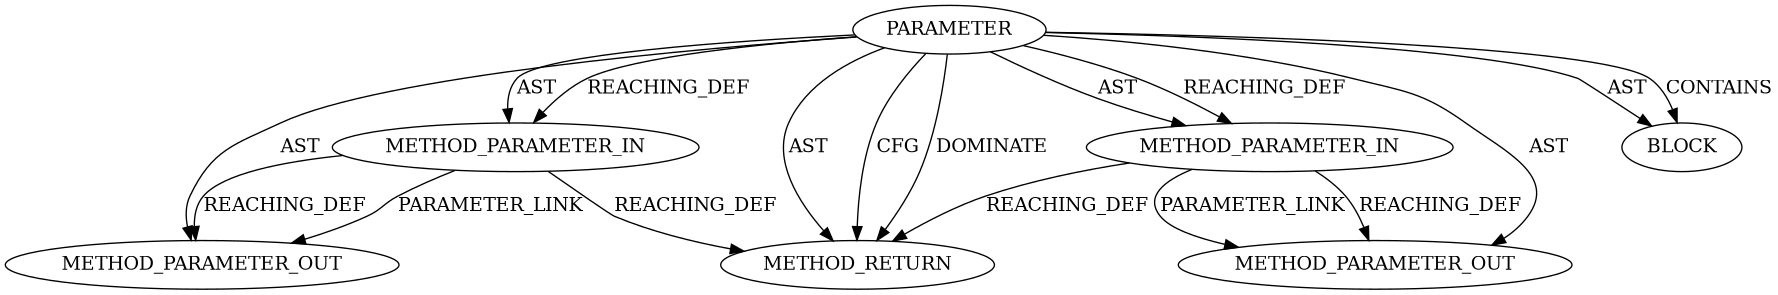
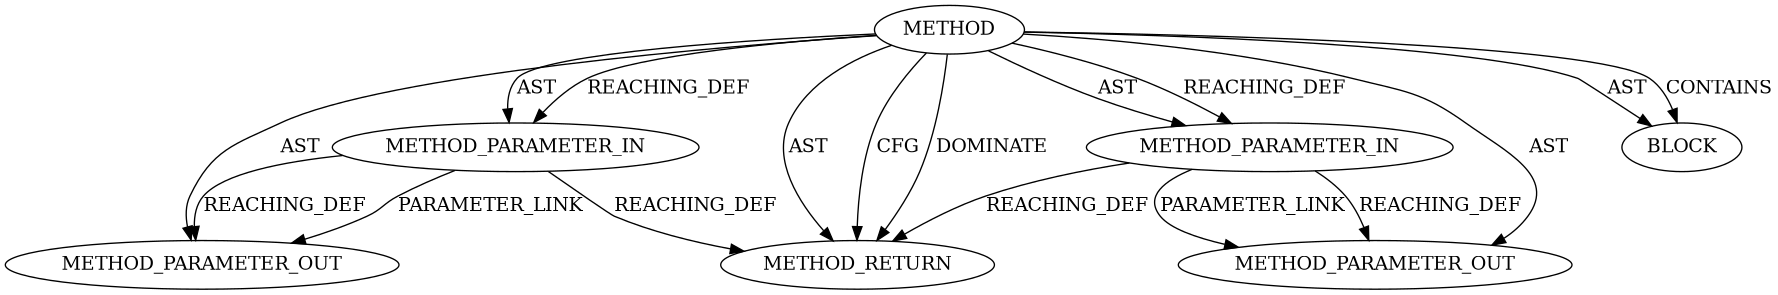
(949, 30) -> (949, 30)
